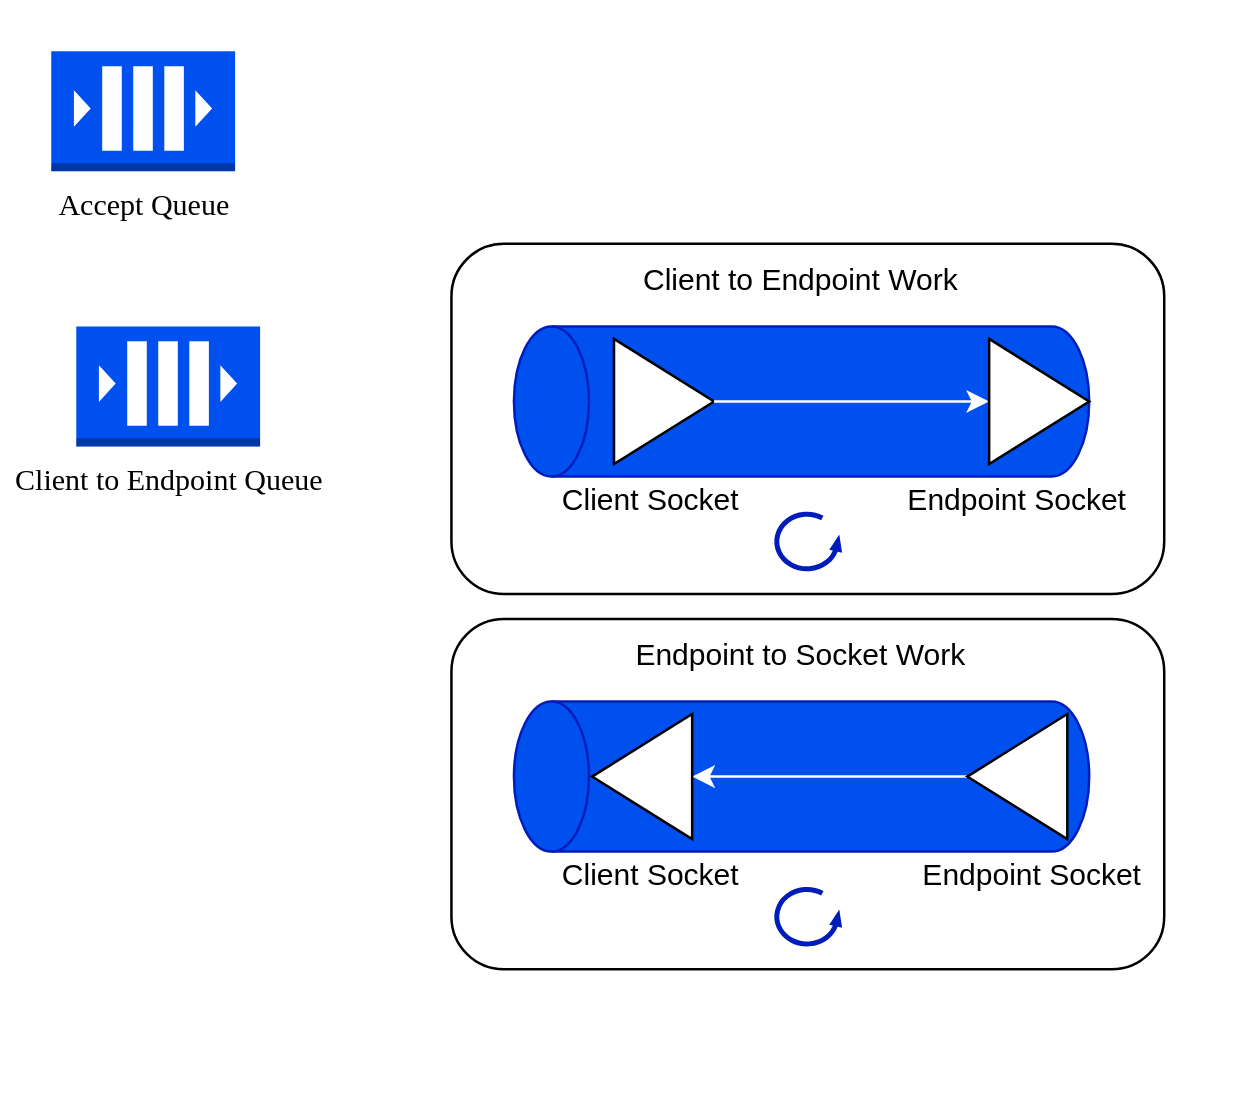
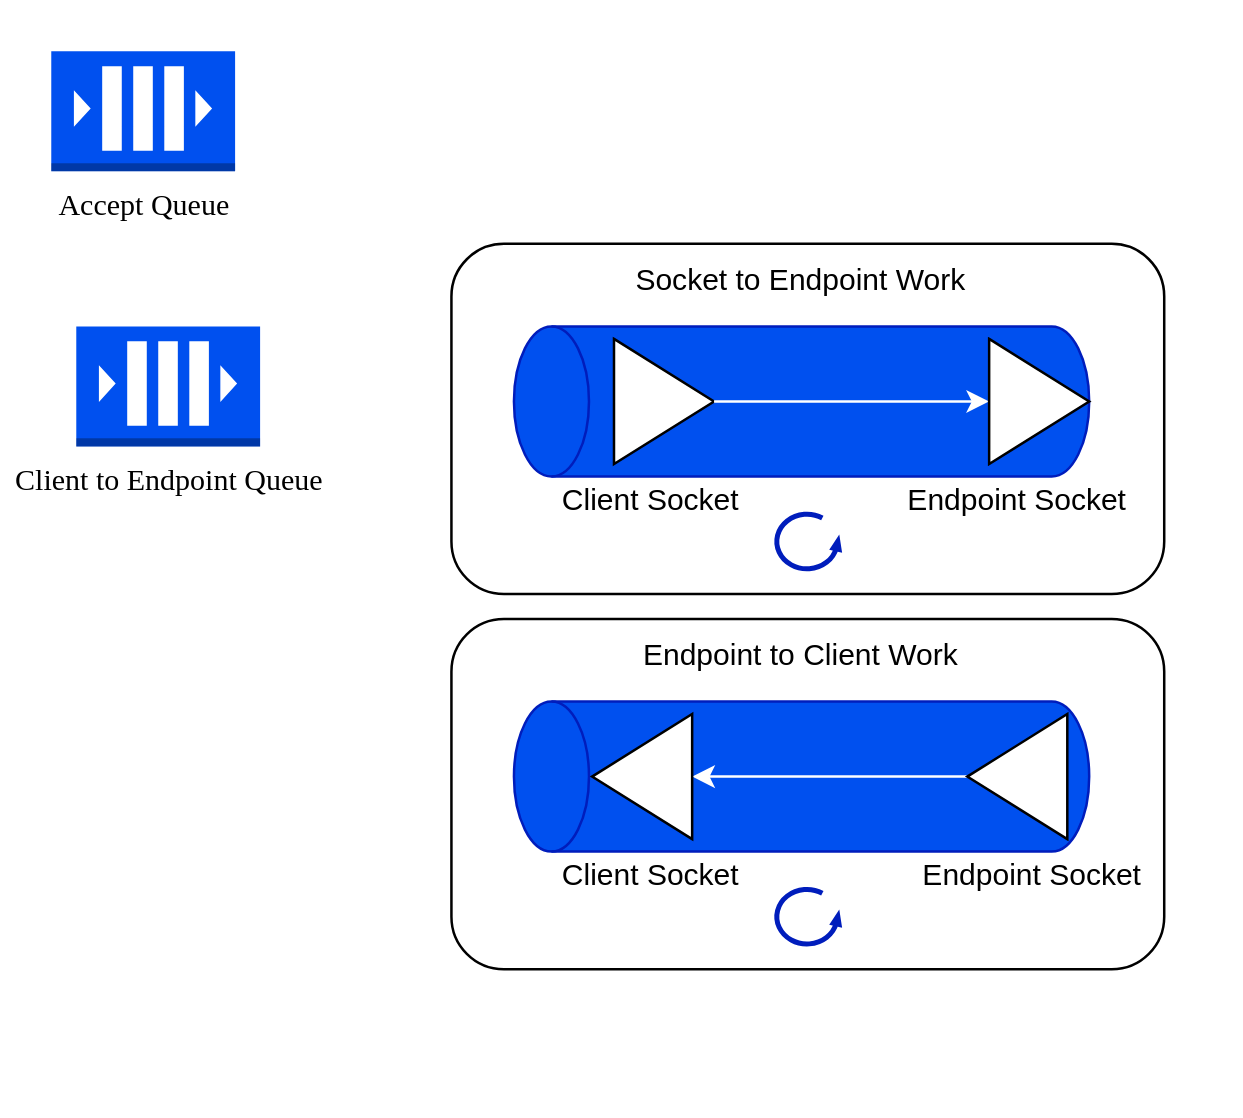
(801, 281) -> (801, 281)
(801, 656) -> (801, 656)
